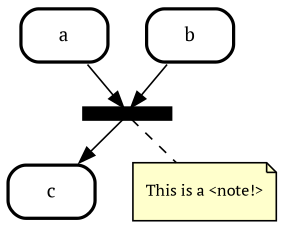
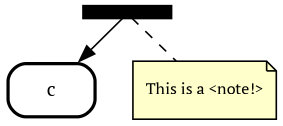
(64, 35) -> none
(190, 35) -> none
